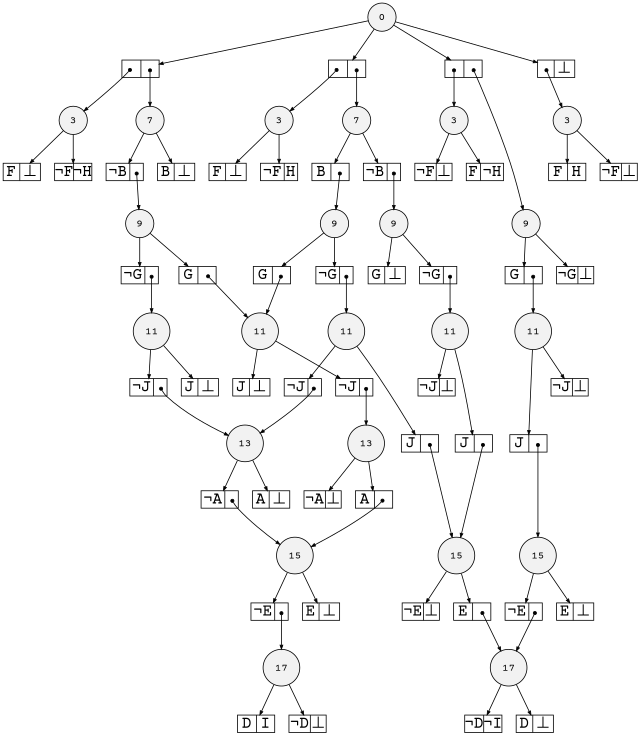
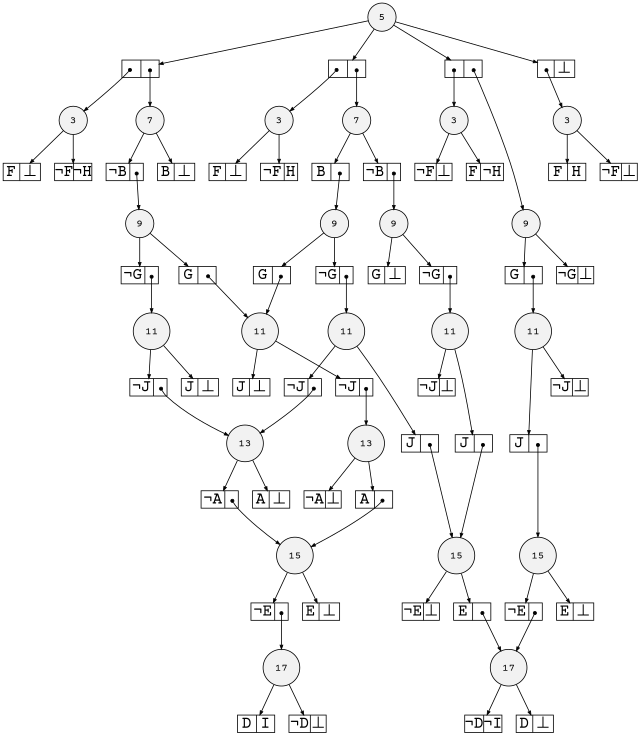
(382, 17) -> (382, 17)
